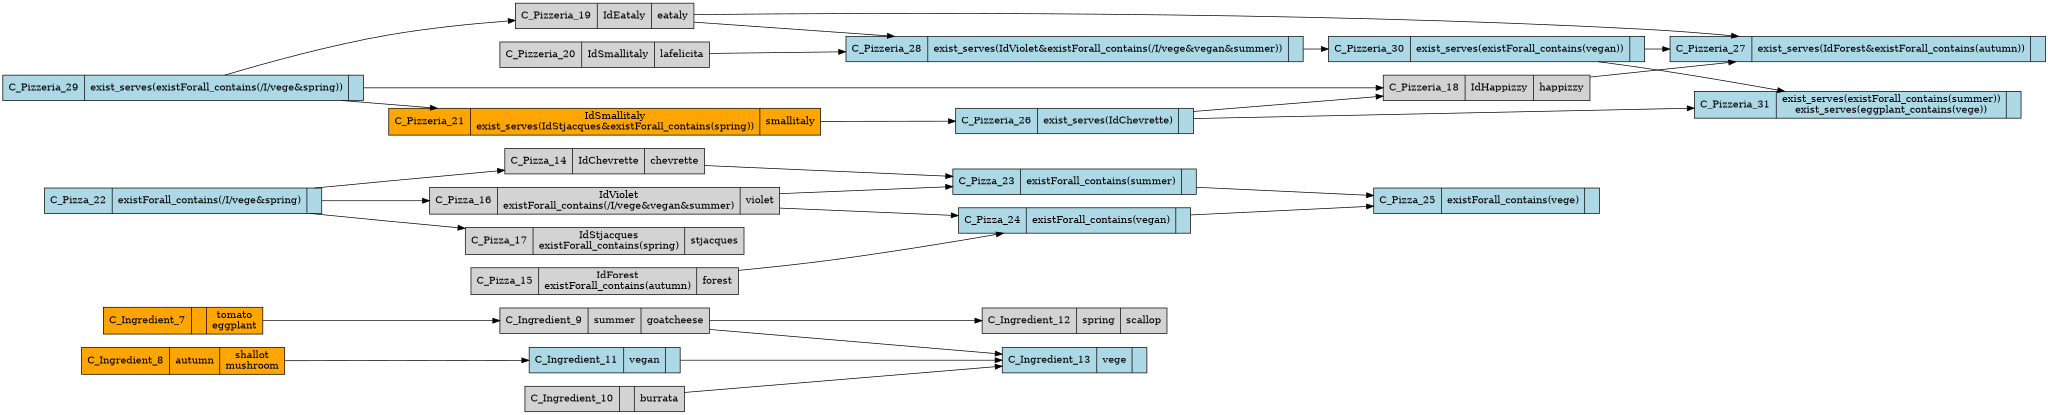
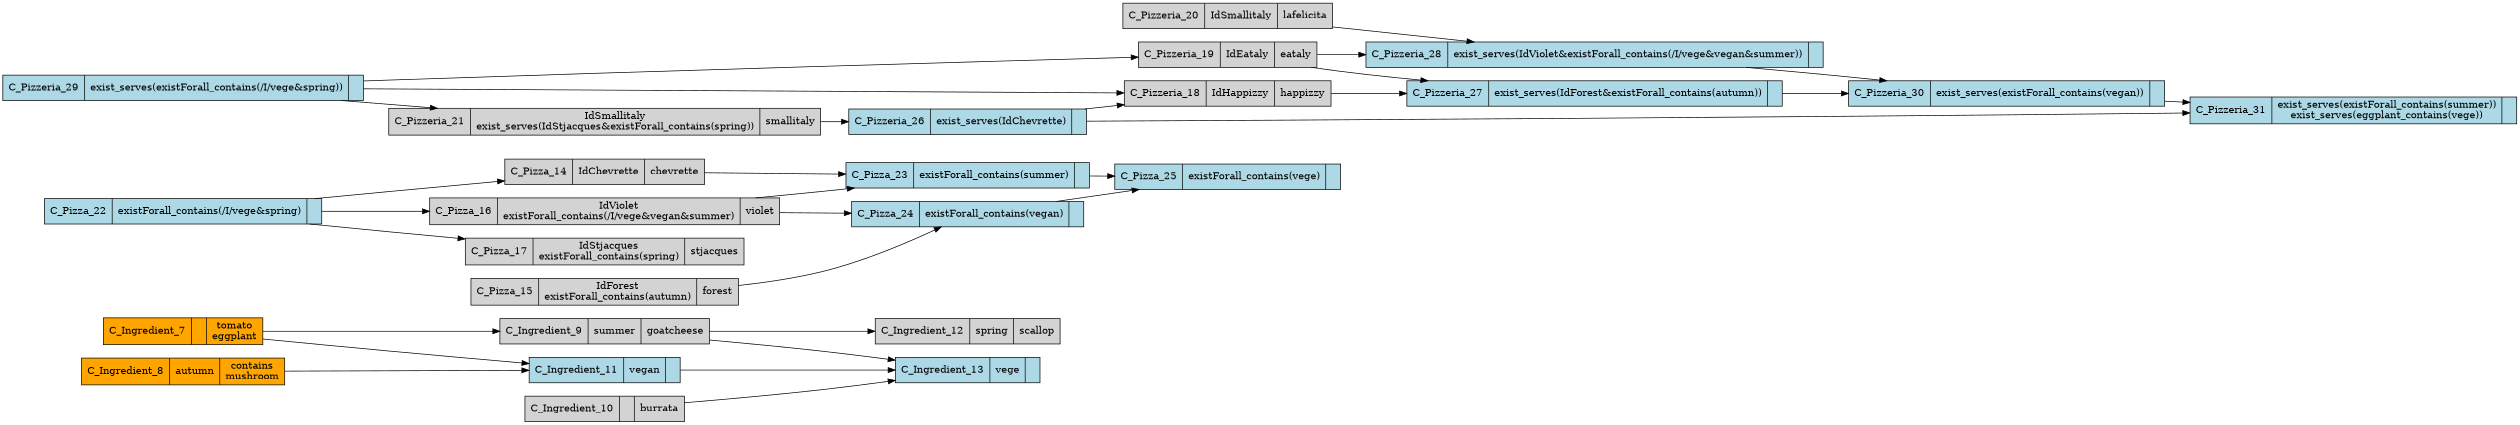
(1654, 49) -> (1812, 93)
(605, 122) -> (605, 122)
none -> (392, 351)
(252, 355) -> (252, 366)
